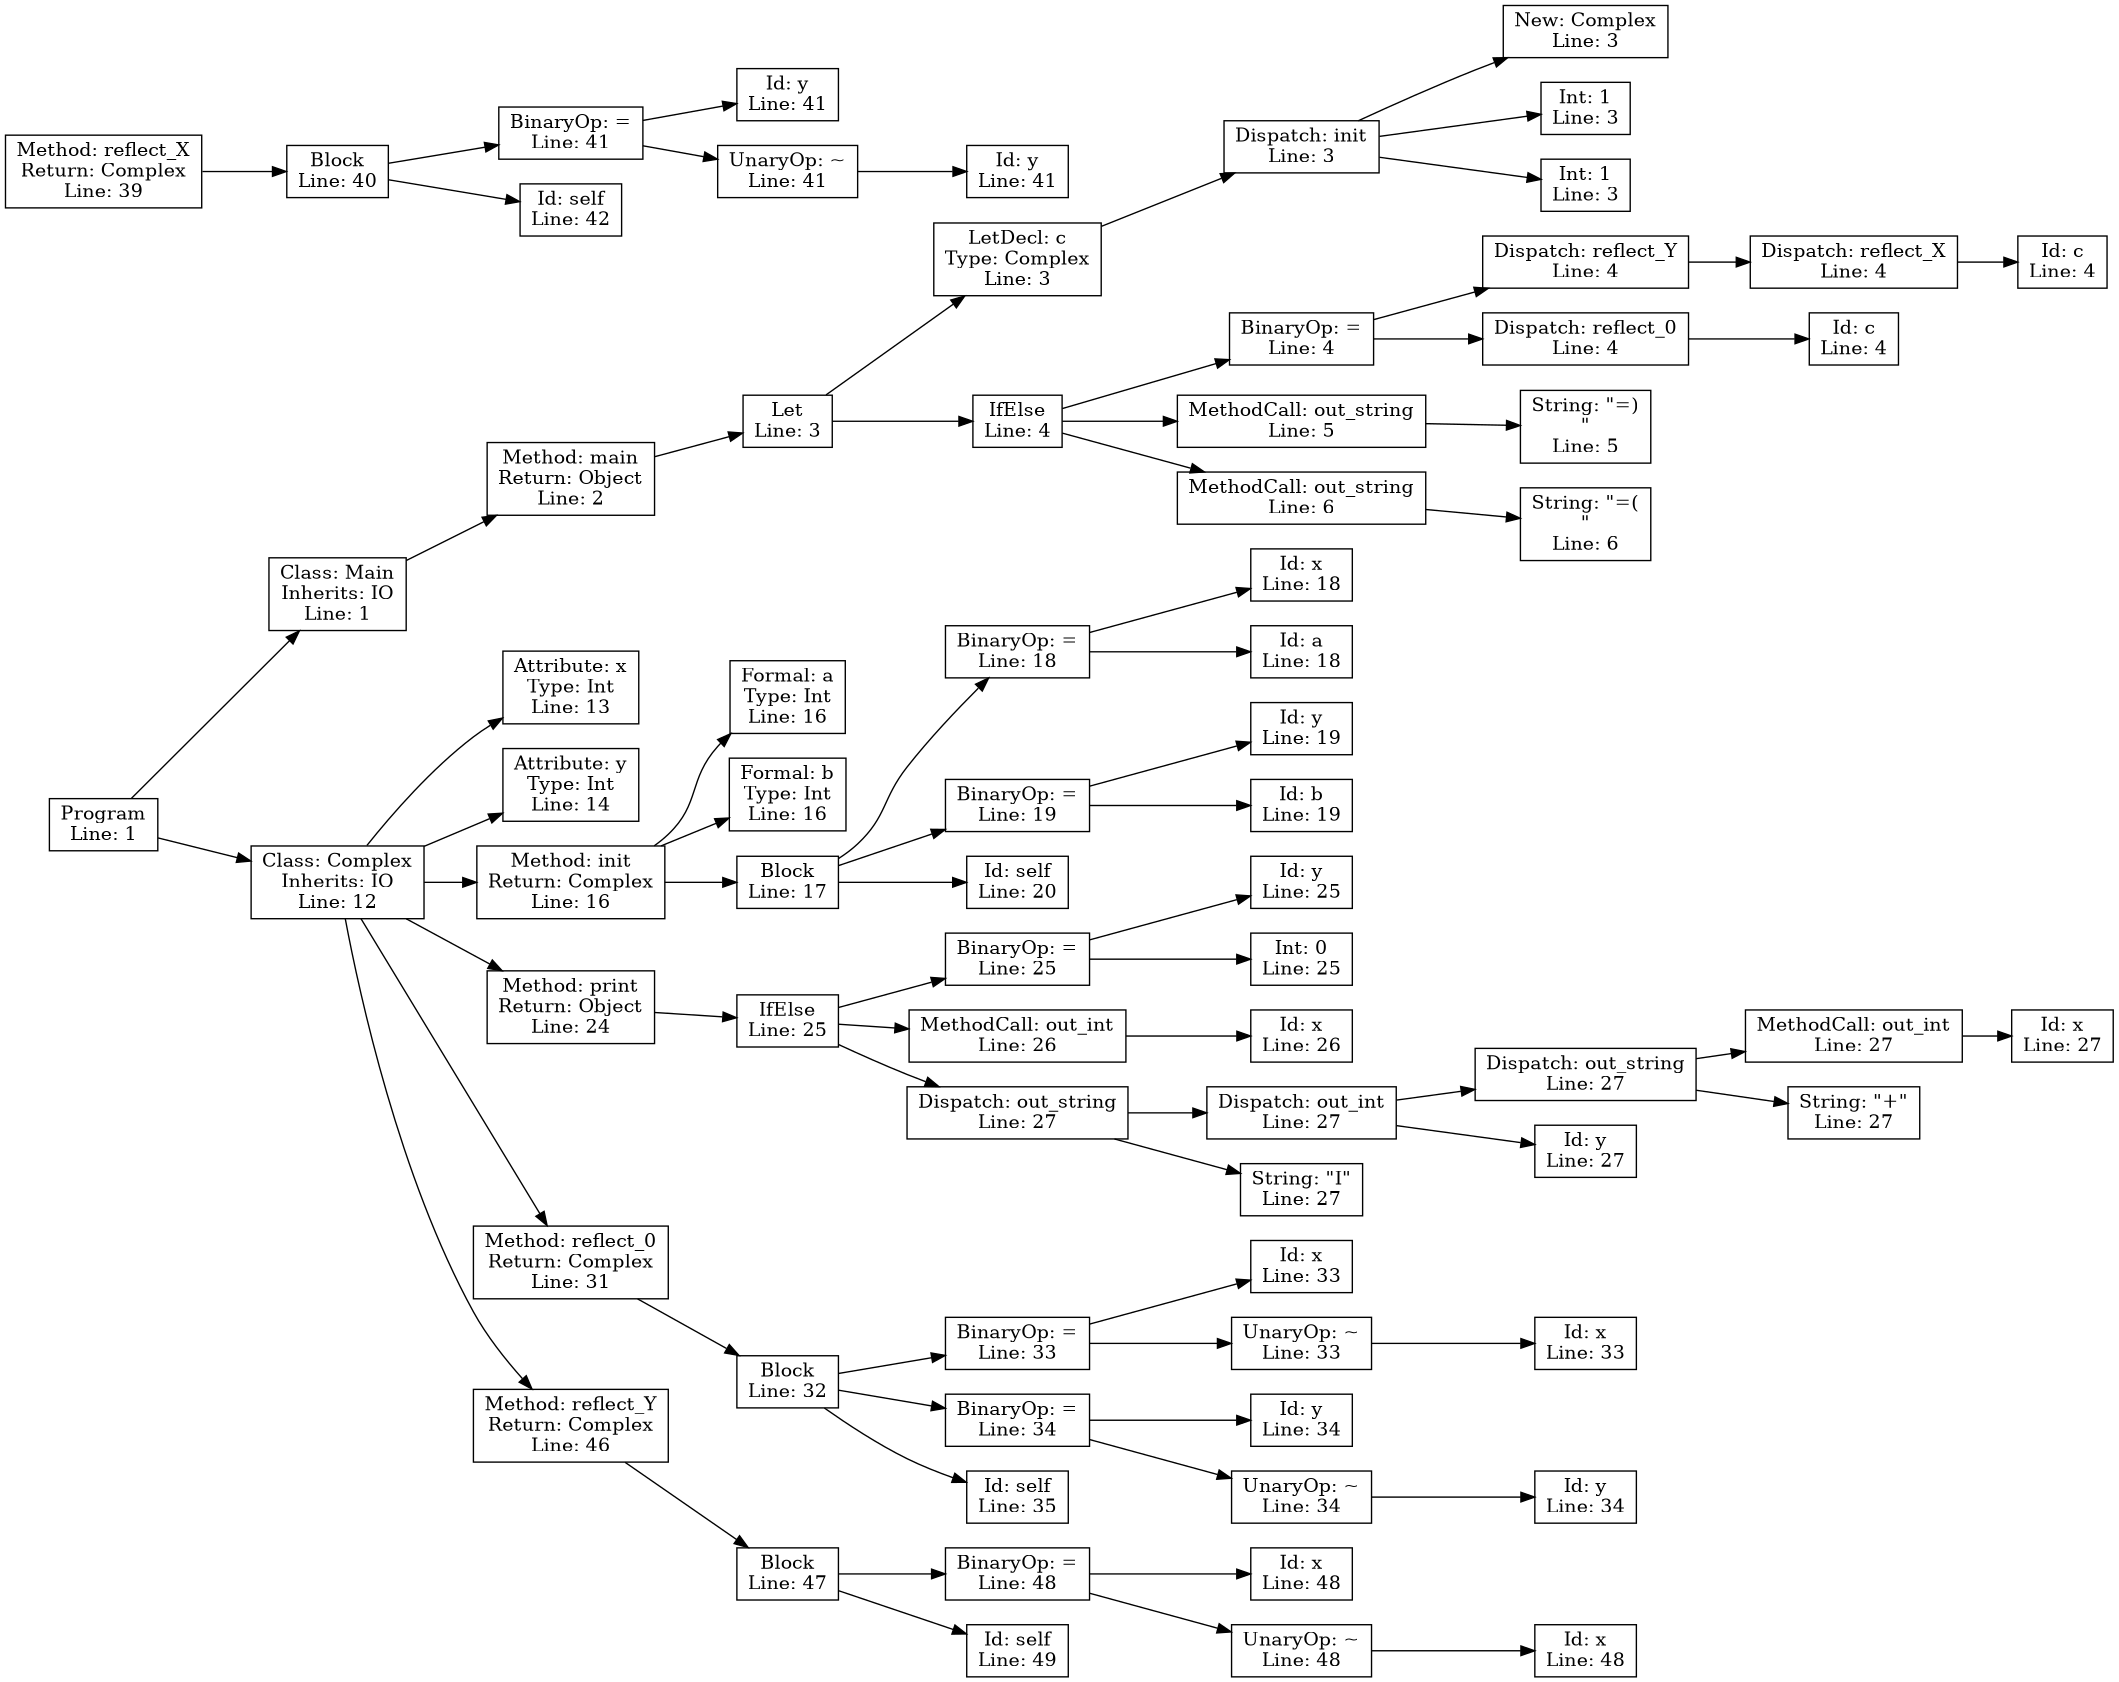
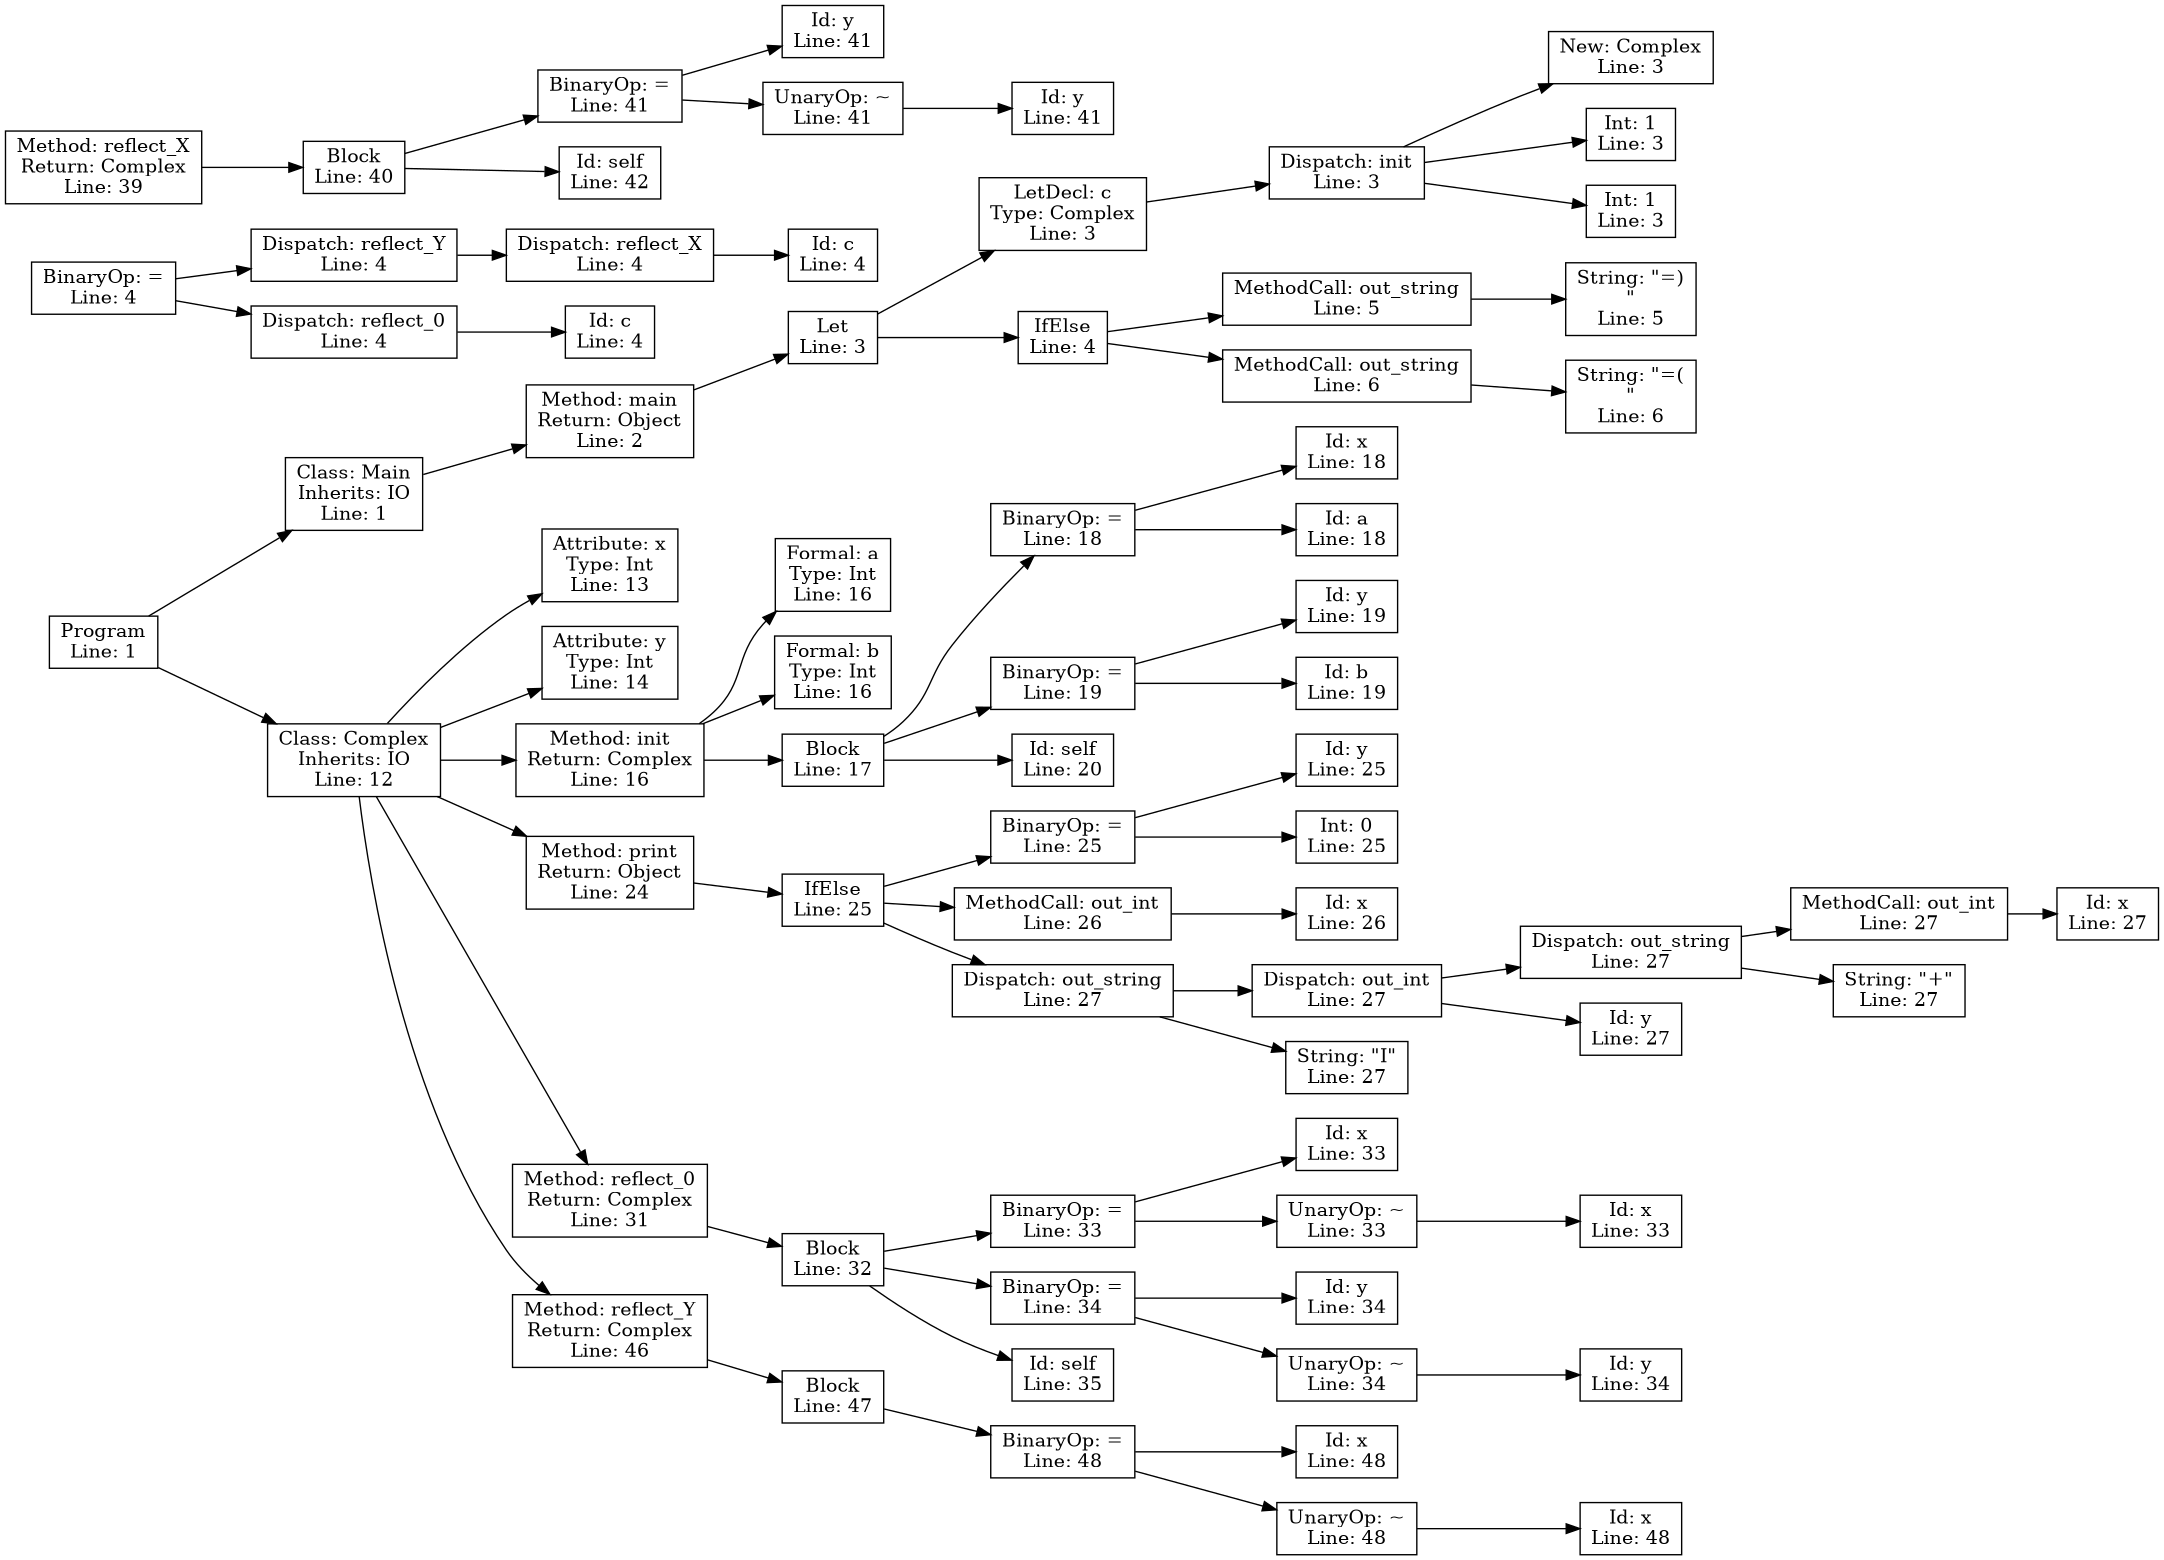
(1139, 386) -> none
(1018, 1651) -> none
